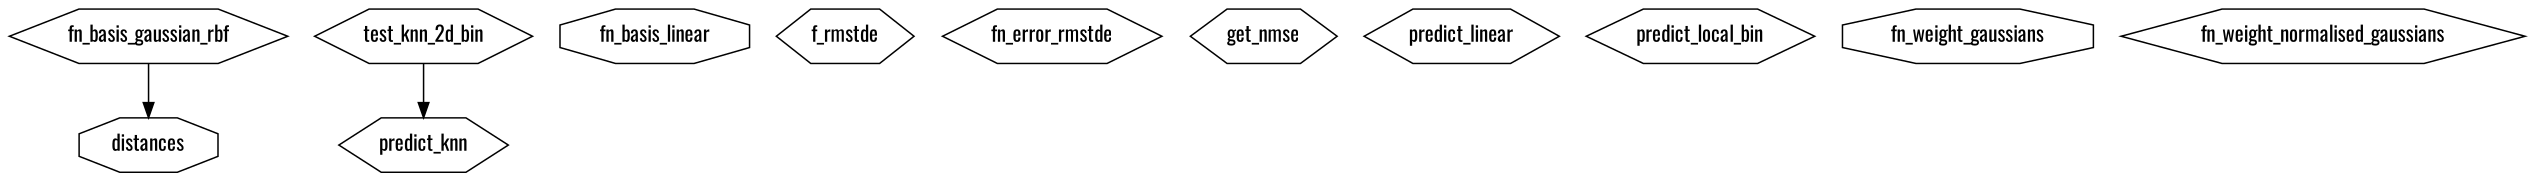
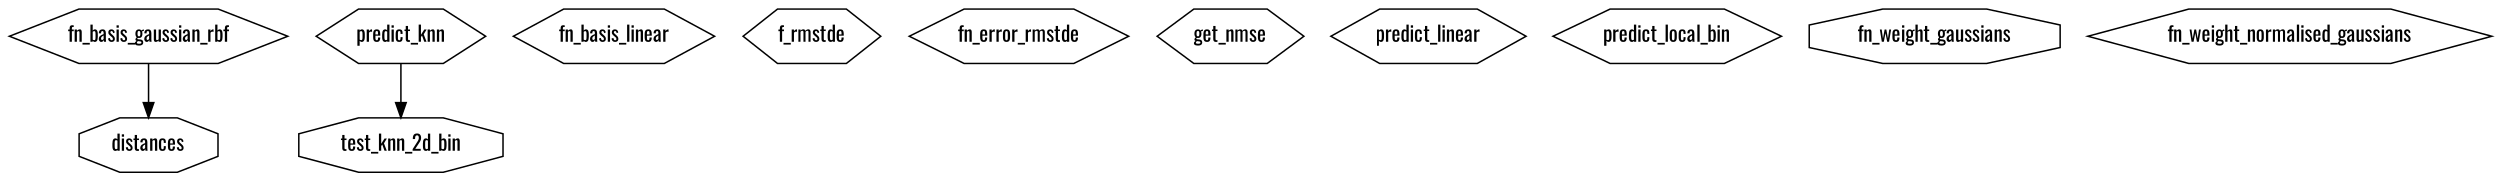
(424, 36) -> (401, 145)
(655, 36) -> (614, 36)
(424, 83) -> (401, 83)
